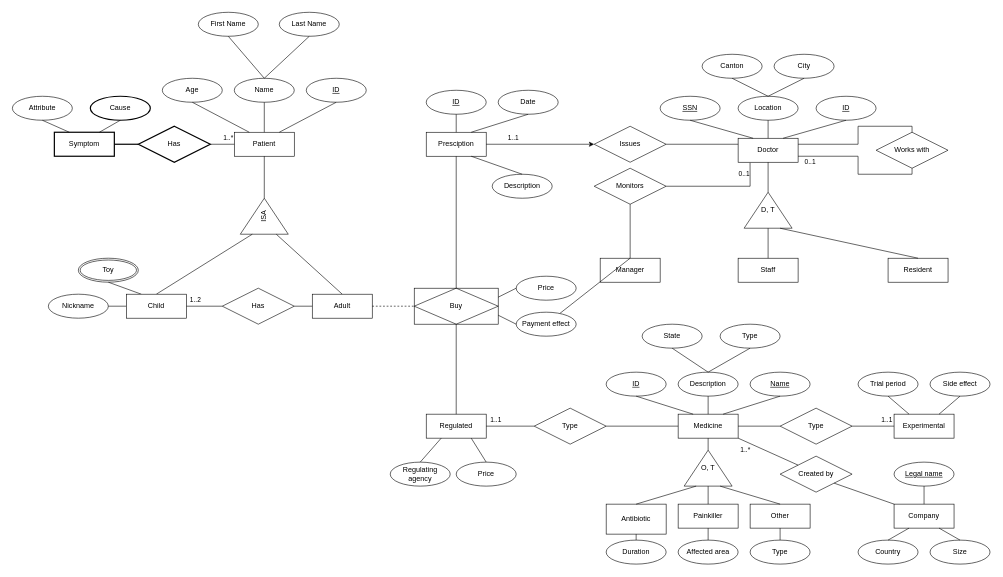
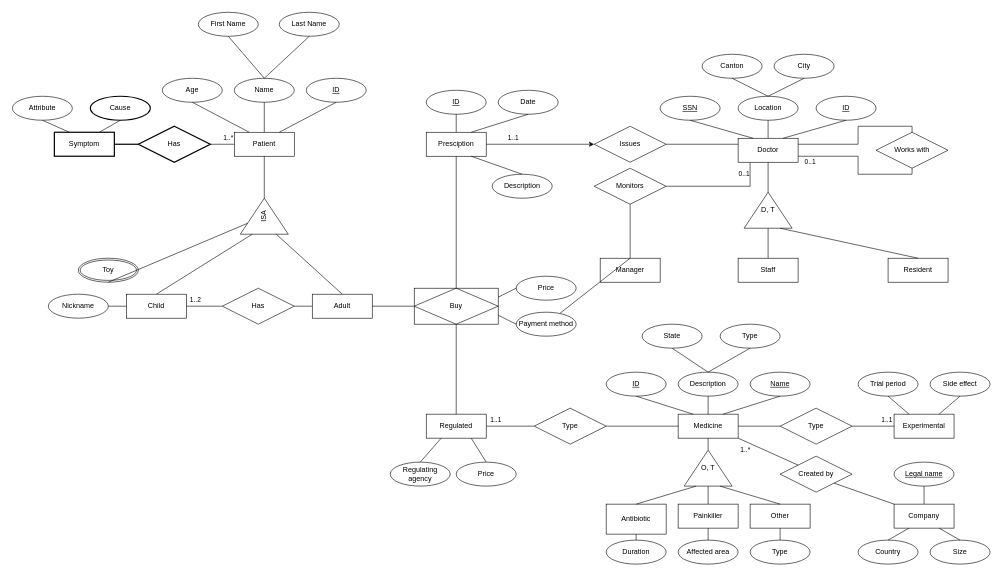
(124, 288) -> (177, 253)
(392, 306) -> (392, 306)
(546, 324) -> (546, 324)
